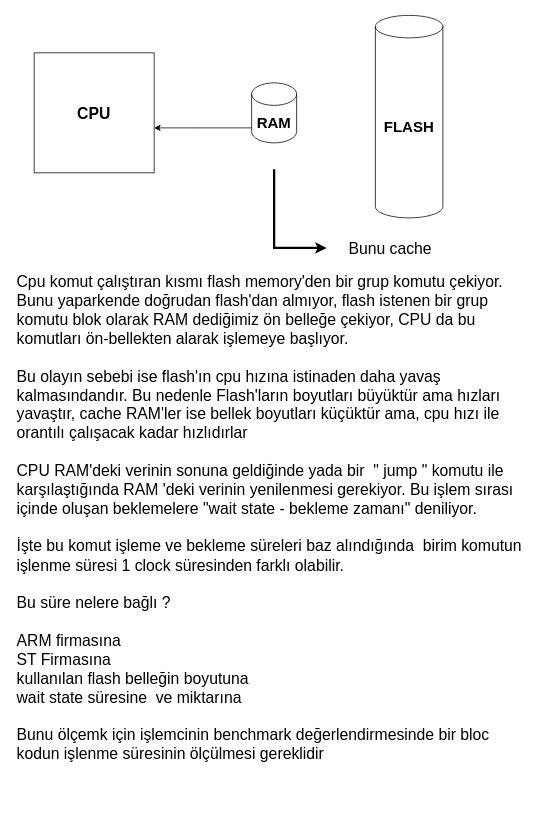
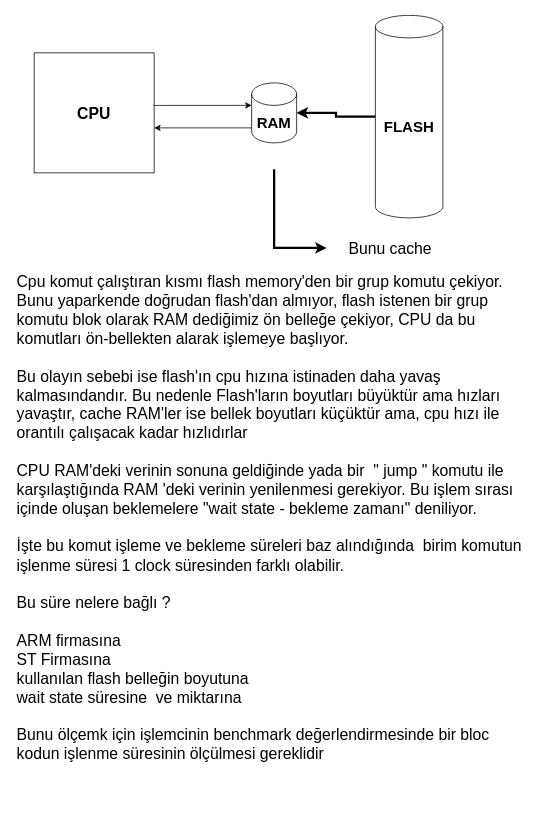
none -> (200, 105)
none -> (339, 117)
